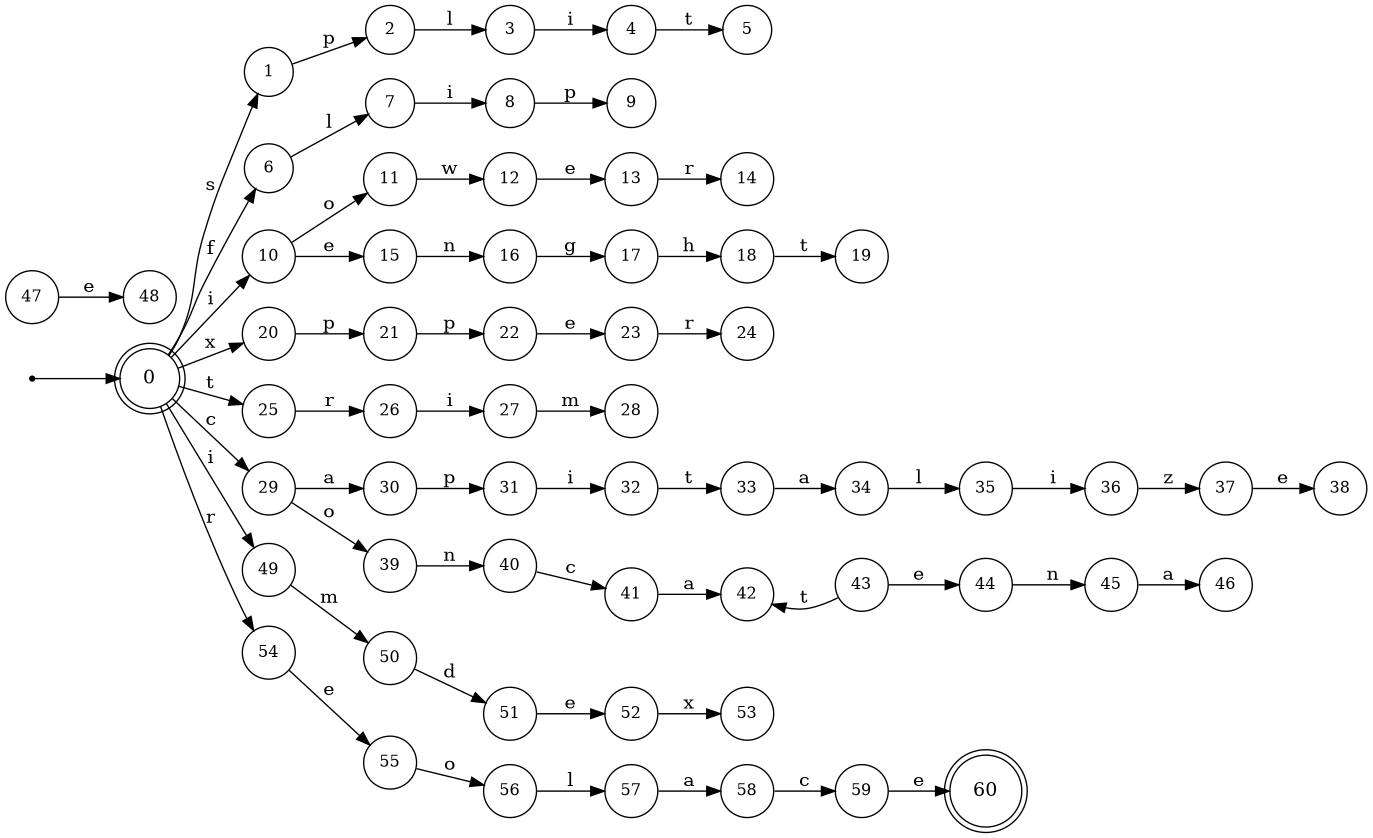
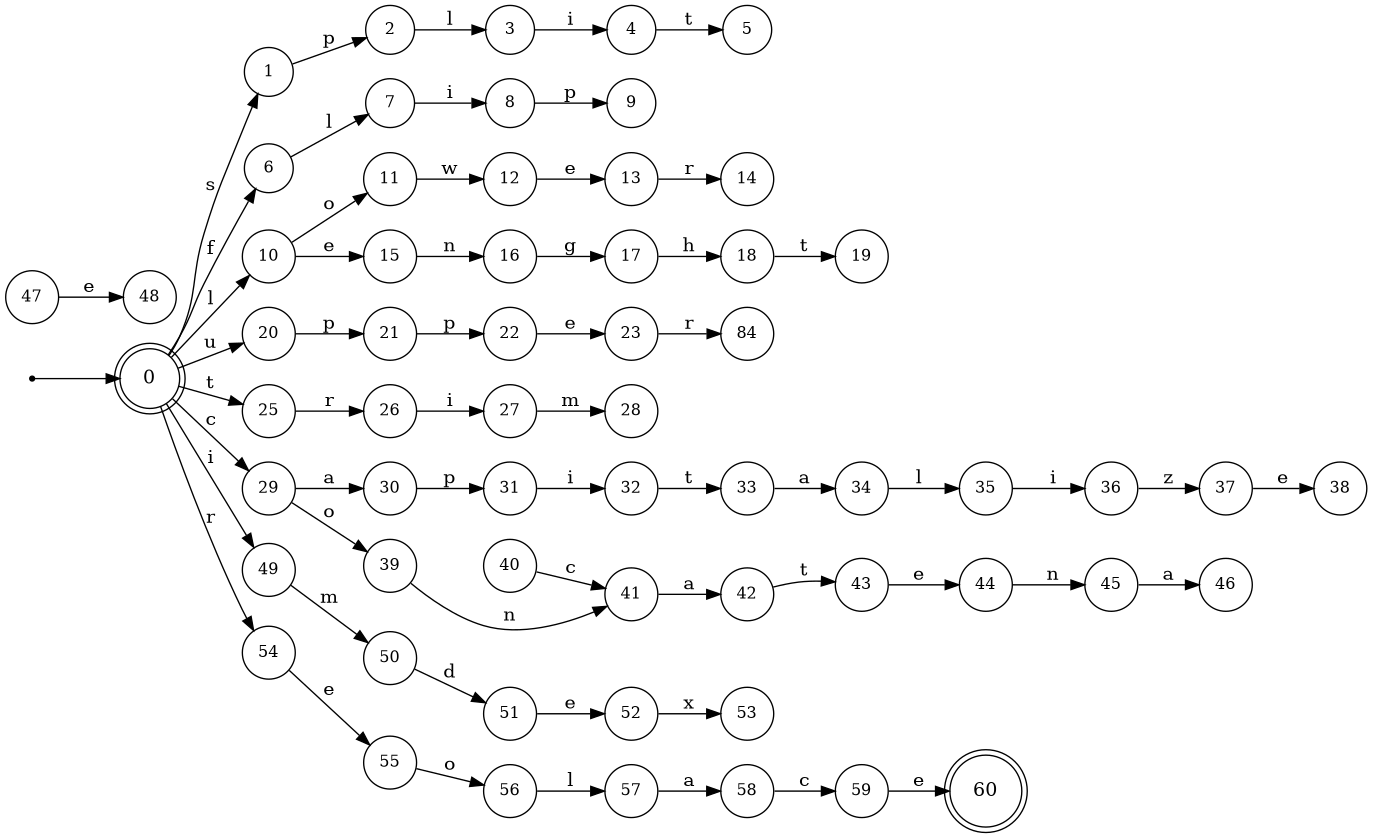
(211, 299) -> (211, 299)
(747, 334) -> (747, 334)
(211, 343) -> (211, 343)
(443, 566) -> (498, 629)
(812, 607) -> (797, 582)
